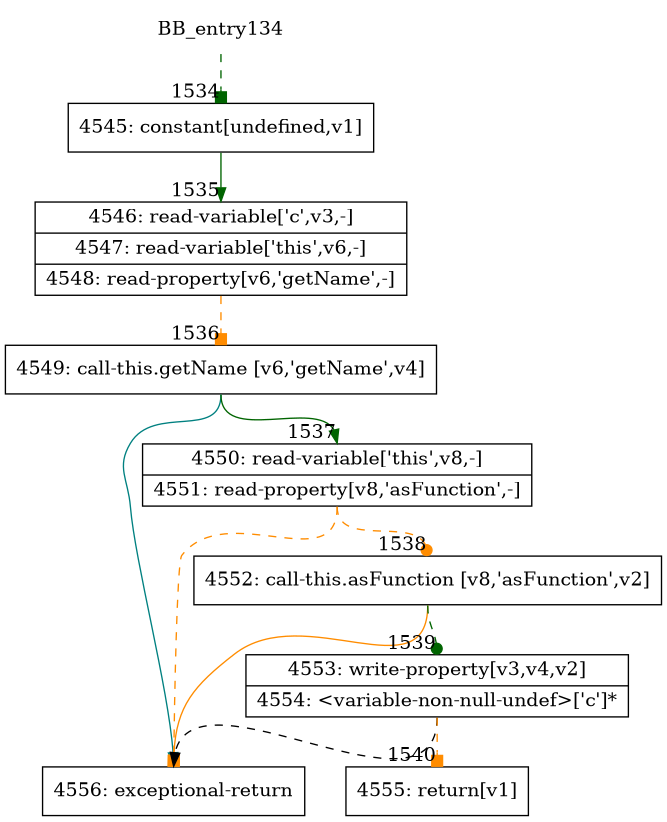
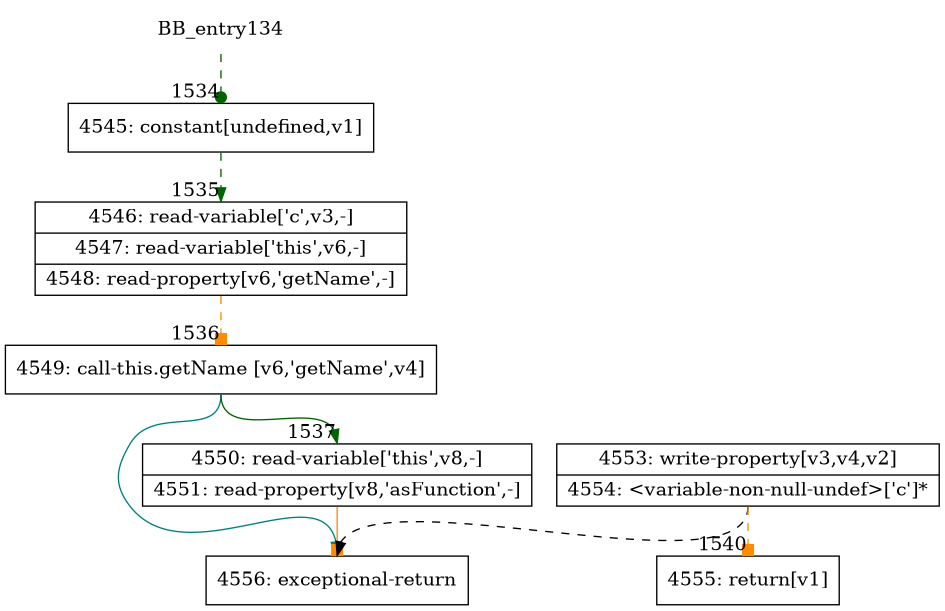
(221, 72) -> (221, 73)
(221, 170) -> (221, 170)
(180, 563) -> (337, 524)
(428, 580) -> none
